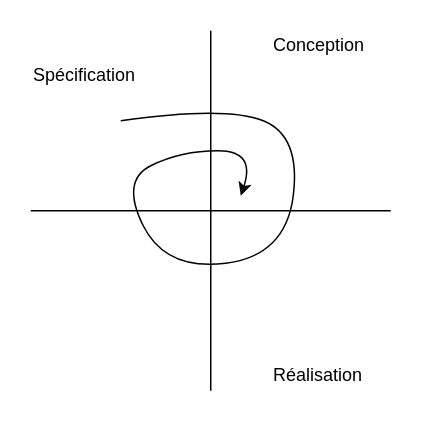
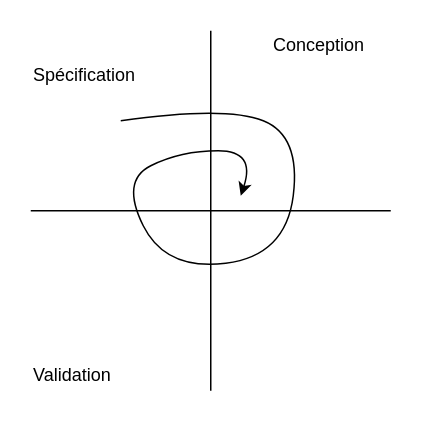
none -> (83, 376)
(331, 376) -> none
